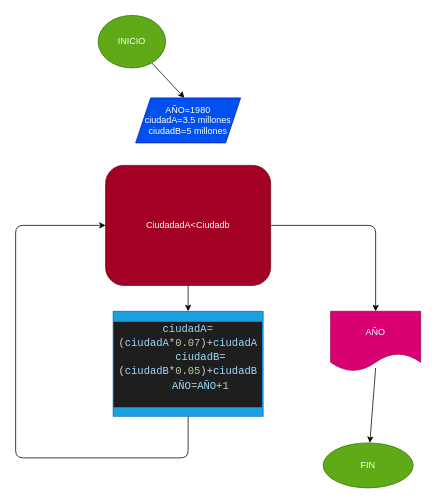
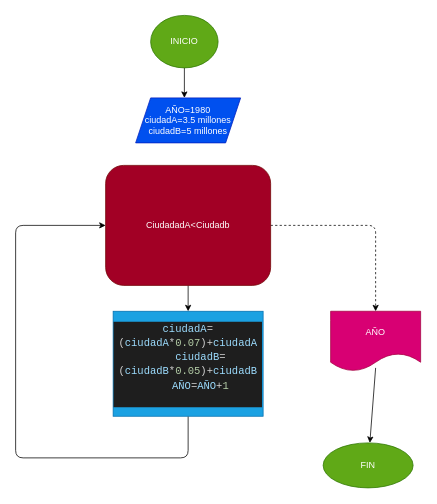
(132, 42) -> (184, 42)
(360, 225) -> (360, 225)
